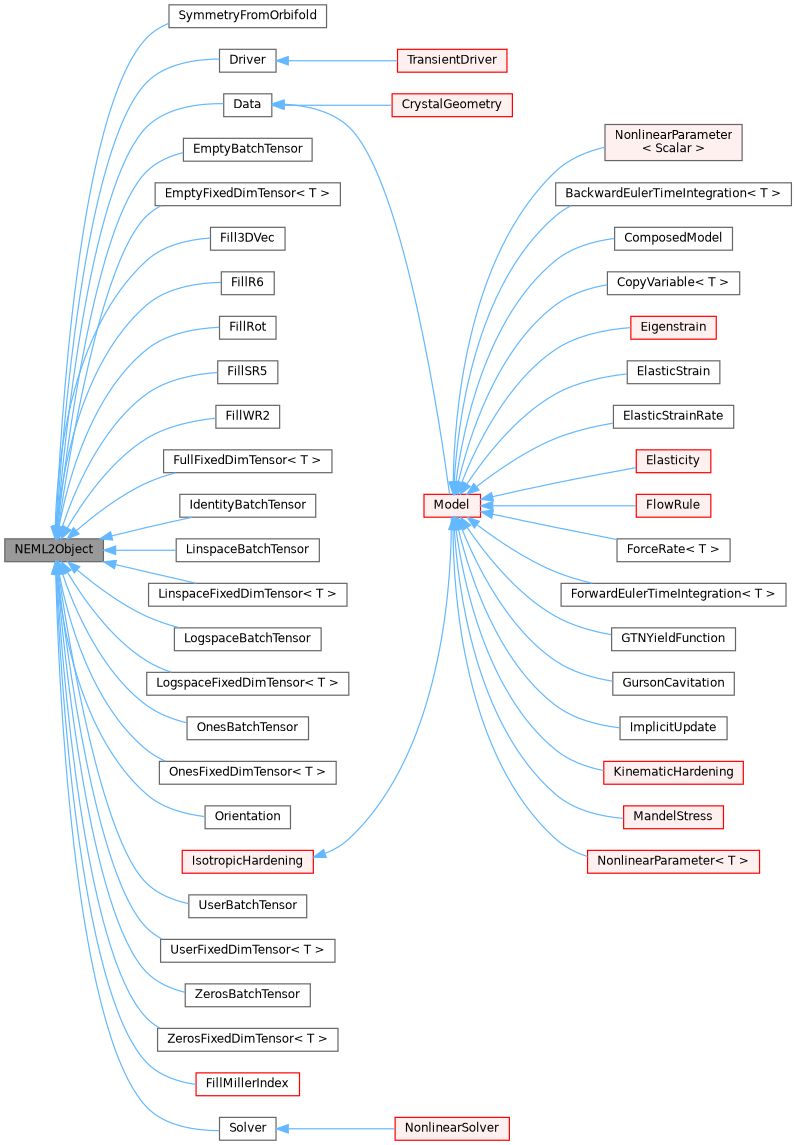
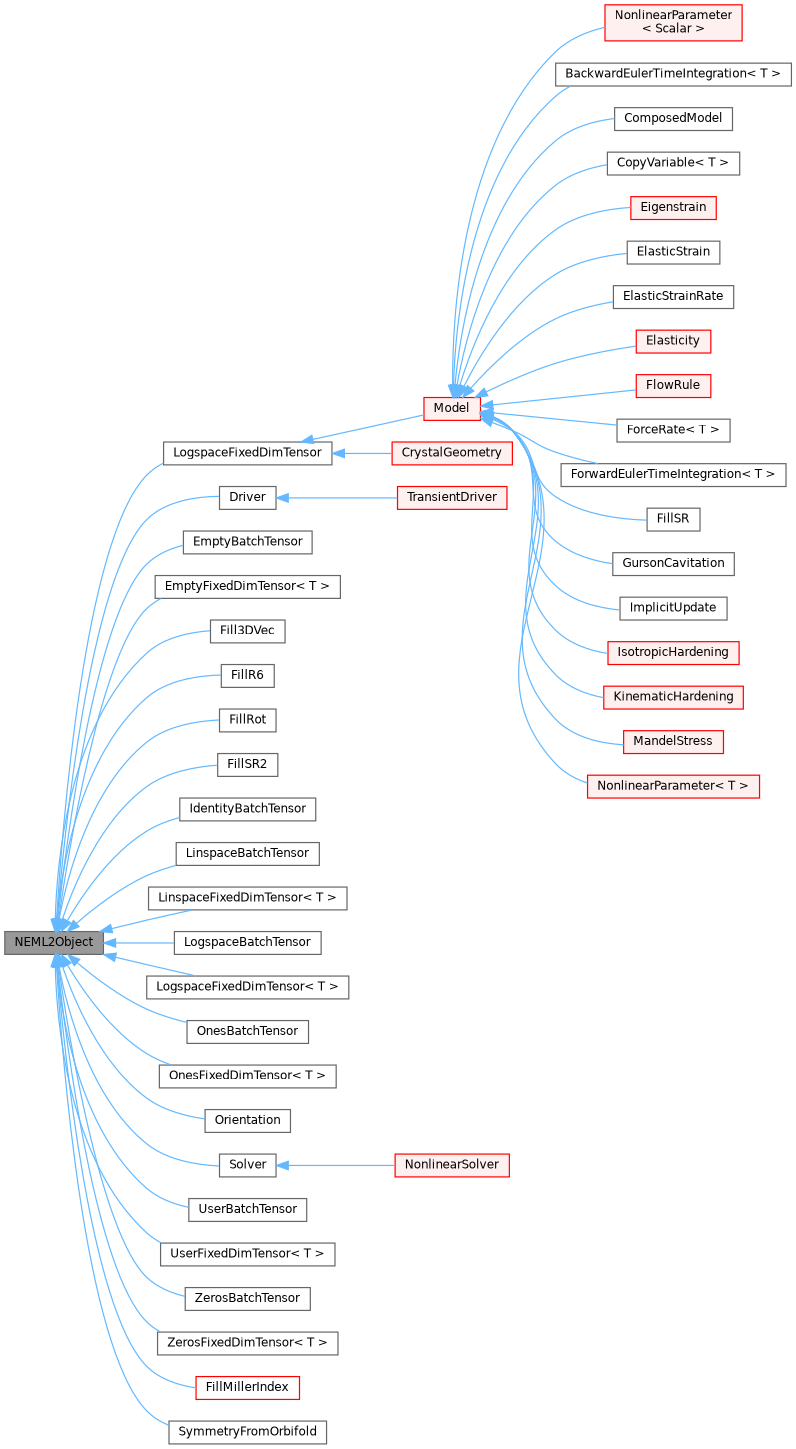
(248, 105) -> (248, 453)
(674, 143) -> (674, 23)
(248, 372) -> (248, 765)
(248, 417) -> none
(248, 461) -> none
(674, 639) -> (674, 520)
(427, 702) -> (538, 606)
